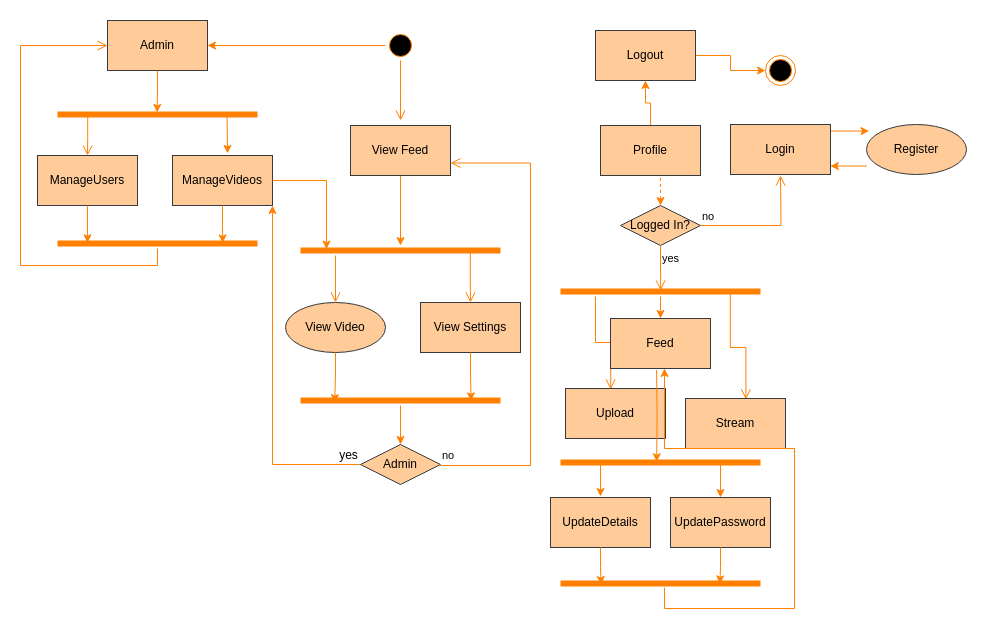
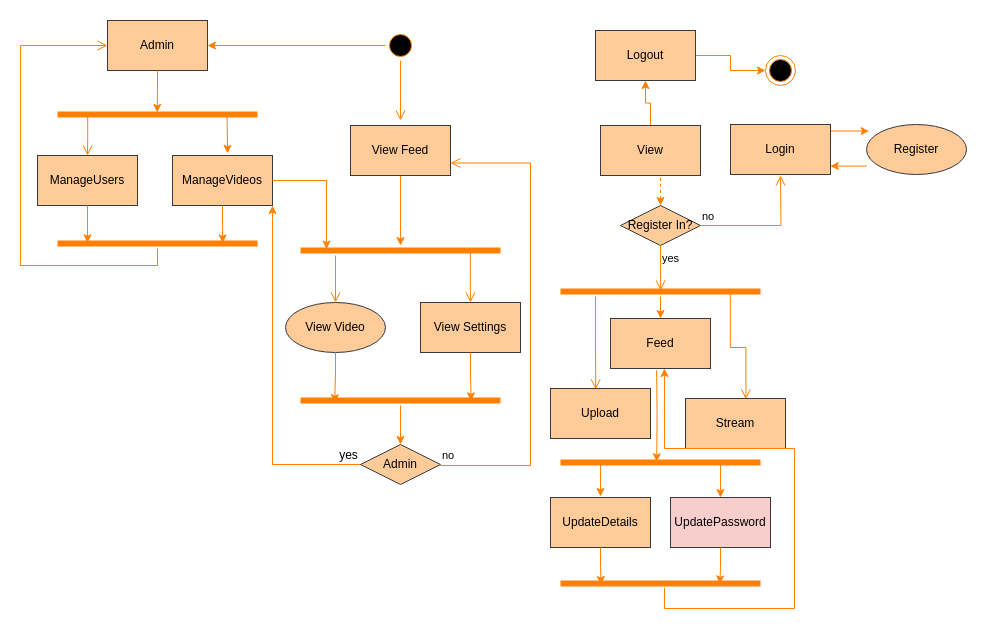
(651, 151) -> (651, 151)
(661, 226) -> (661, 226)
(616, 414) -> (601, 414)
(721, 523) -> (721, 523)
